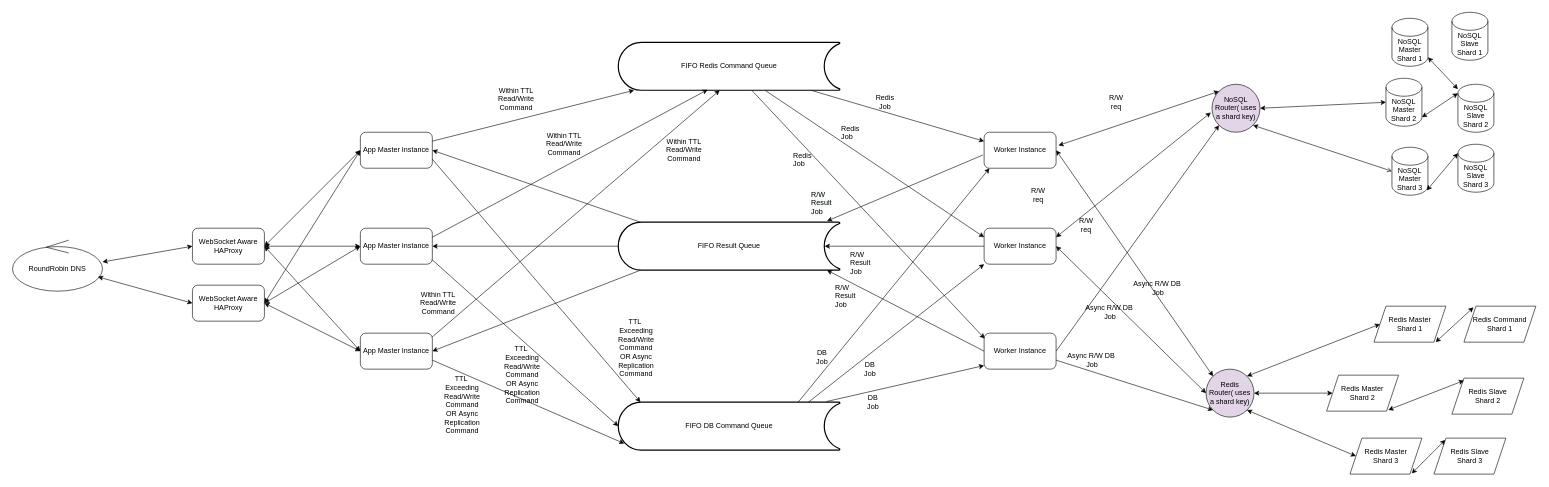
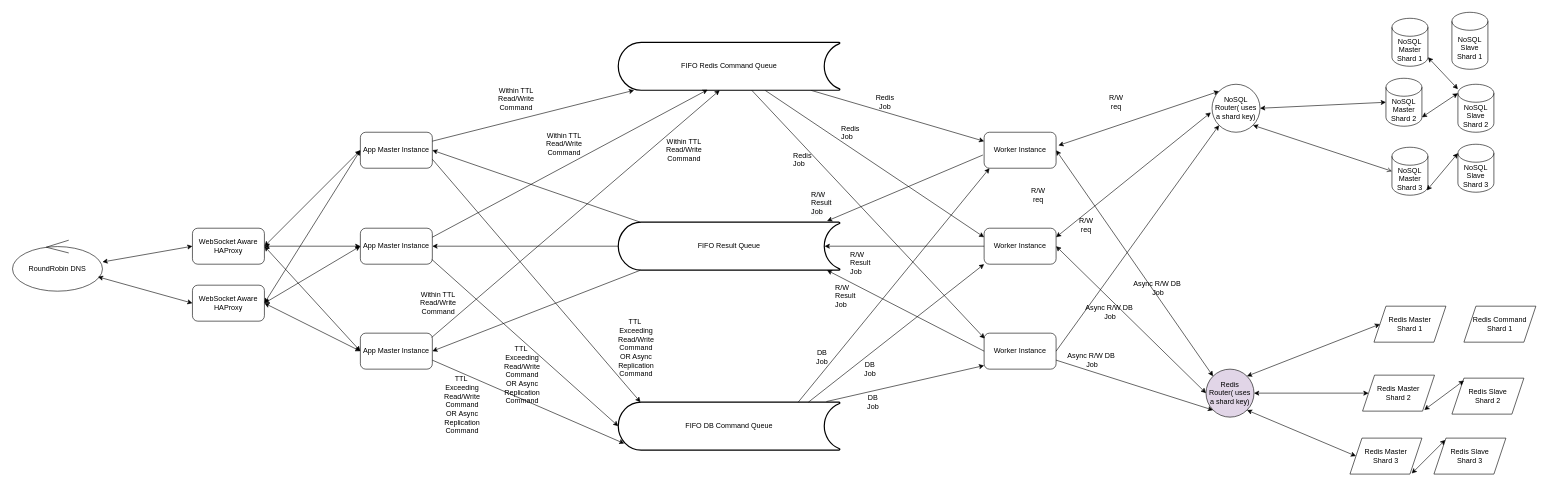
(1470, 36) -> (1470, 41)
(1236, 108) -> (1236, 108)
(1465, 316) -> none
(1363, 393) -> (1399, 393)
